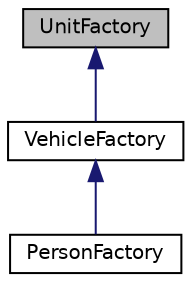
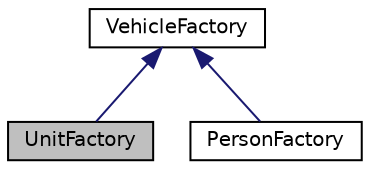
(96, 95) -> (122, 93)
